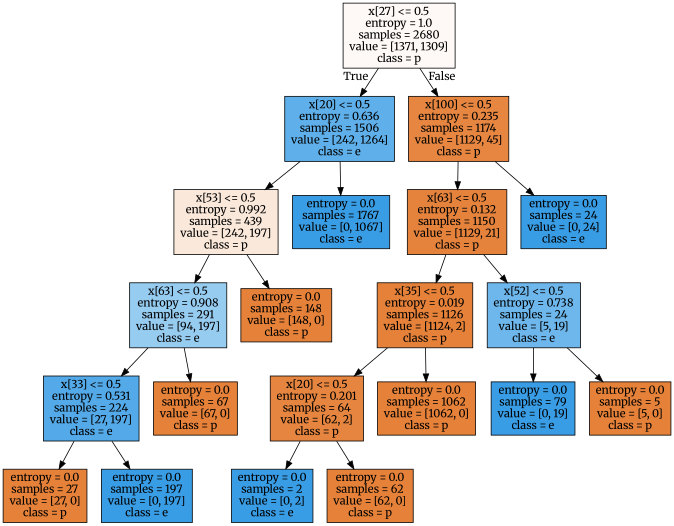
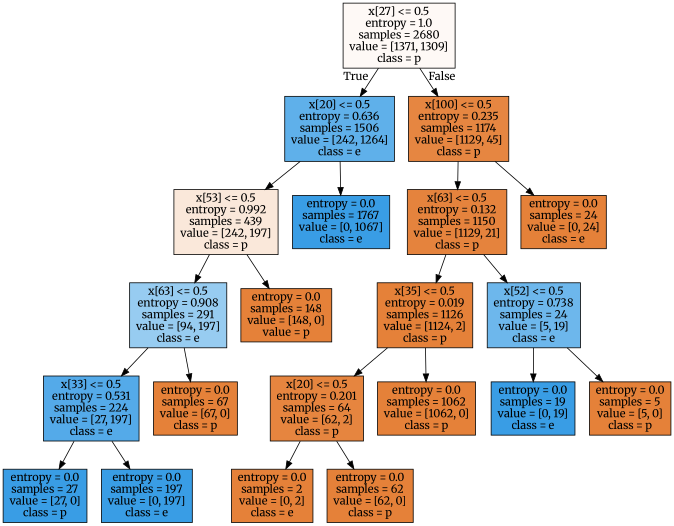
(564, 222) -> (564, 222)
(286, 315) -> (286, 315)
(533, 409) -> (533, 409)
(45, 496) -> (45, 496)
(272, 496) -> (272, 496)
